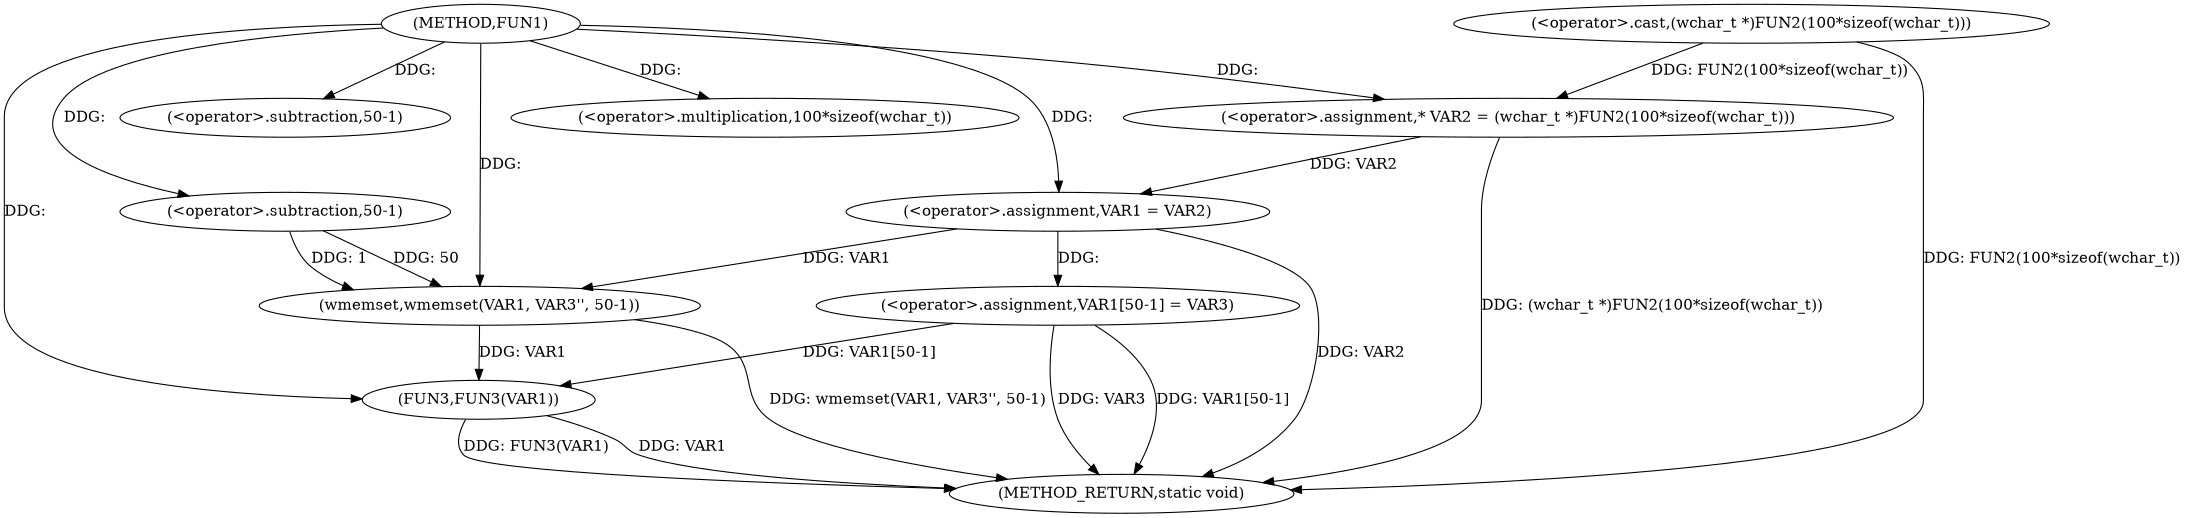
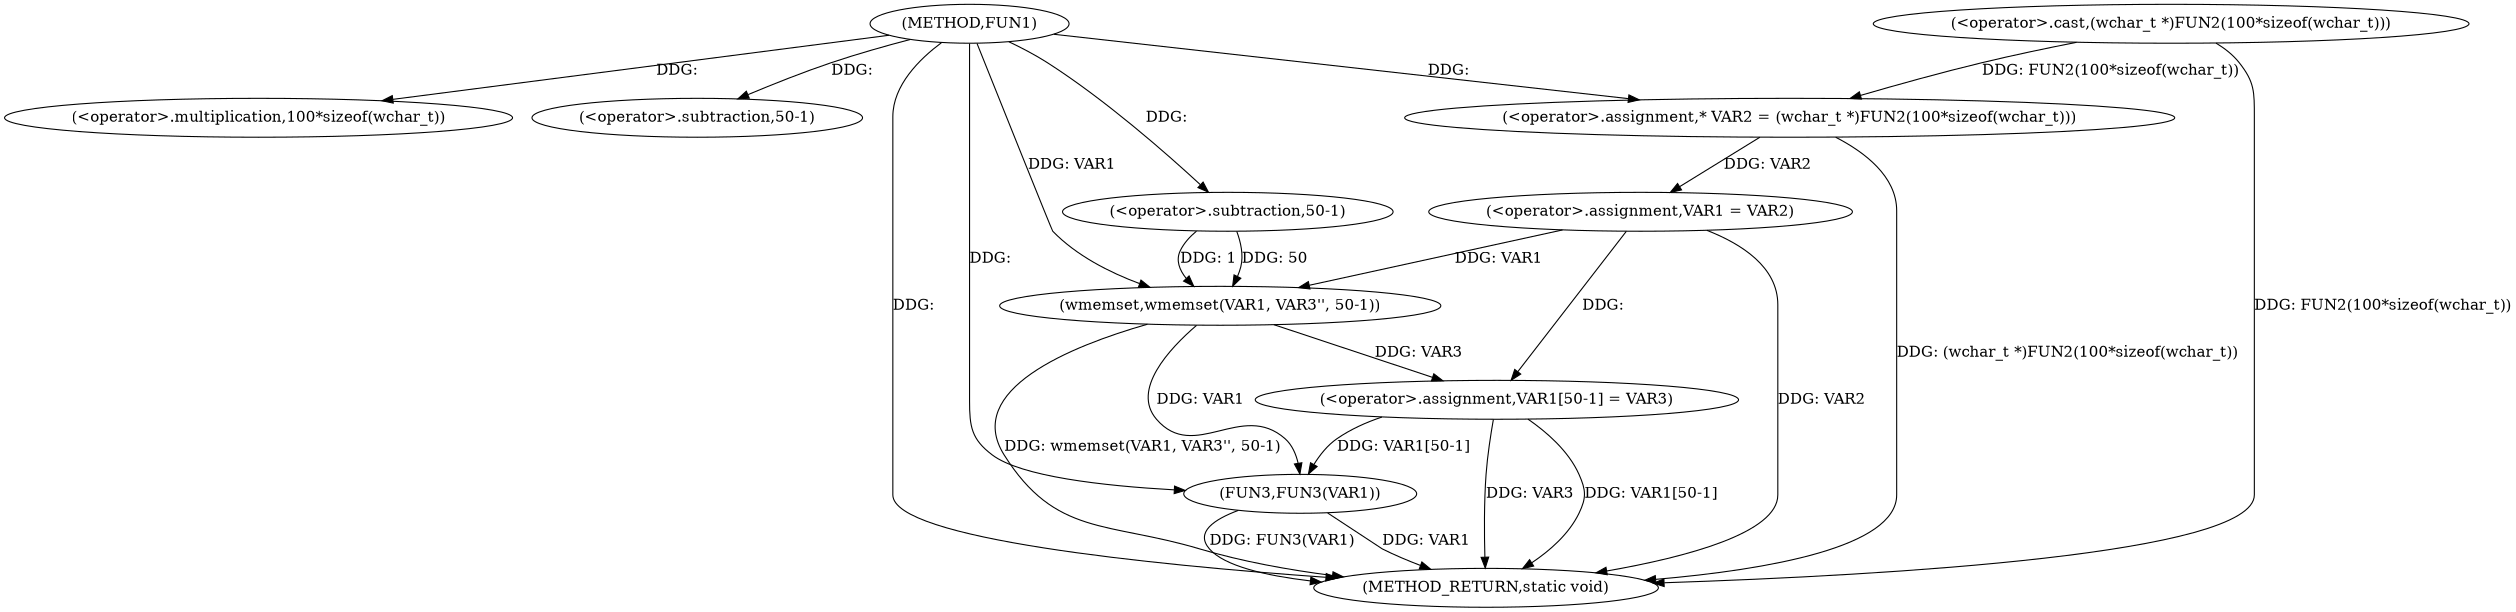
(922, 57) -> (893, 484)
(503, 165) -> (1072, 165)
none -> (1353, 351)
